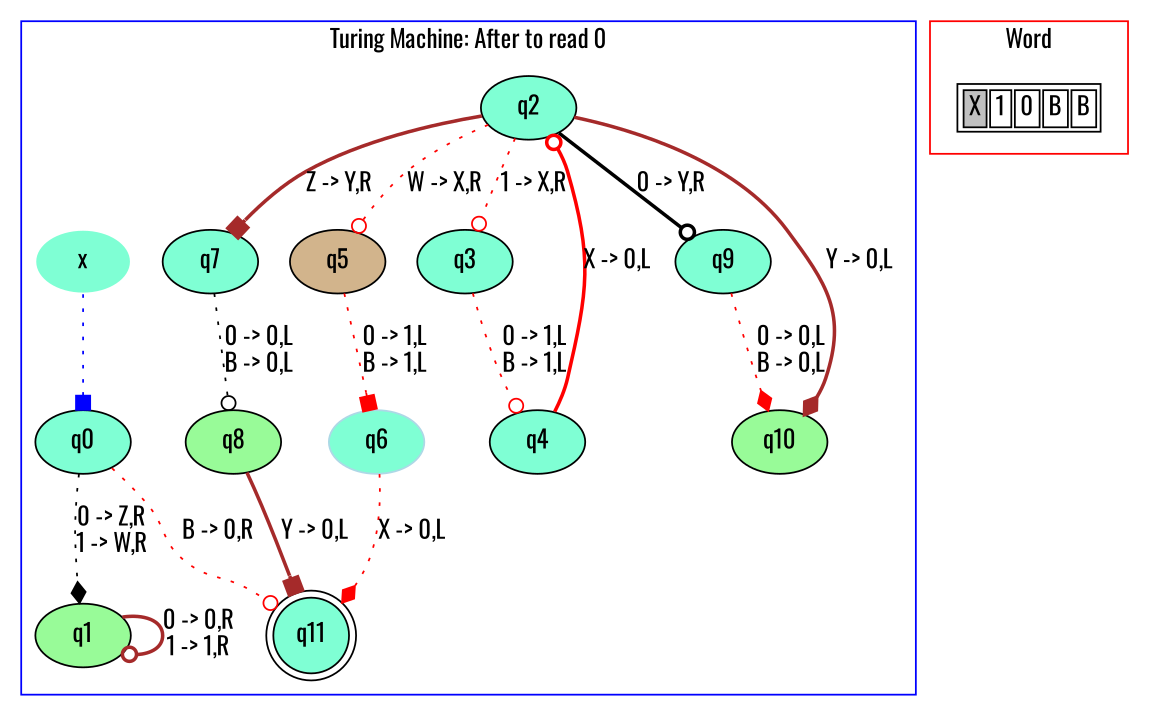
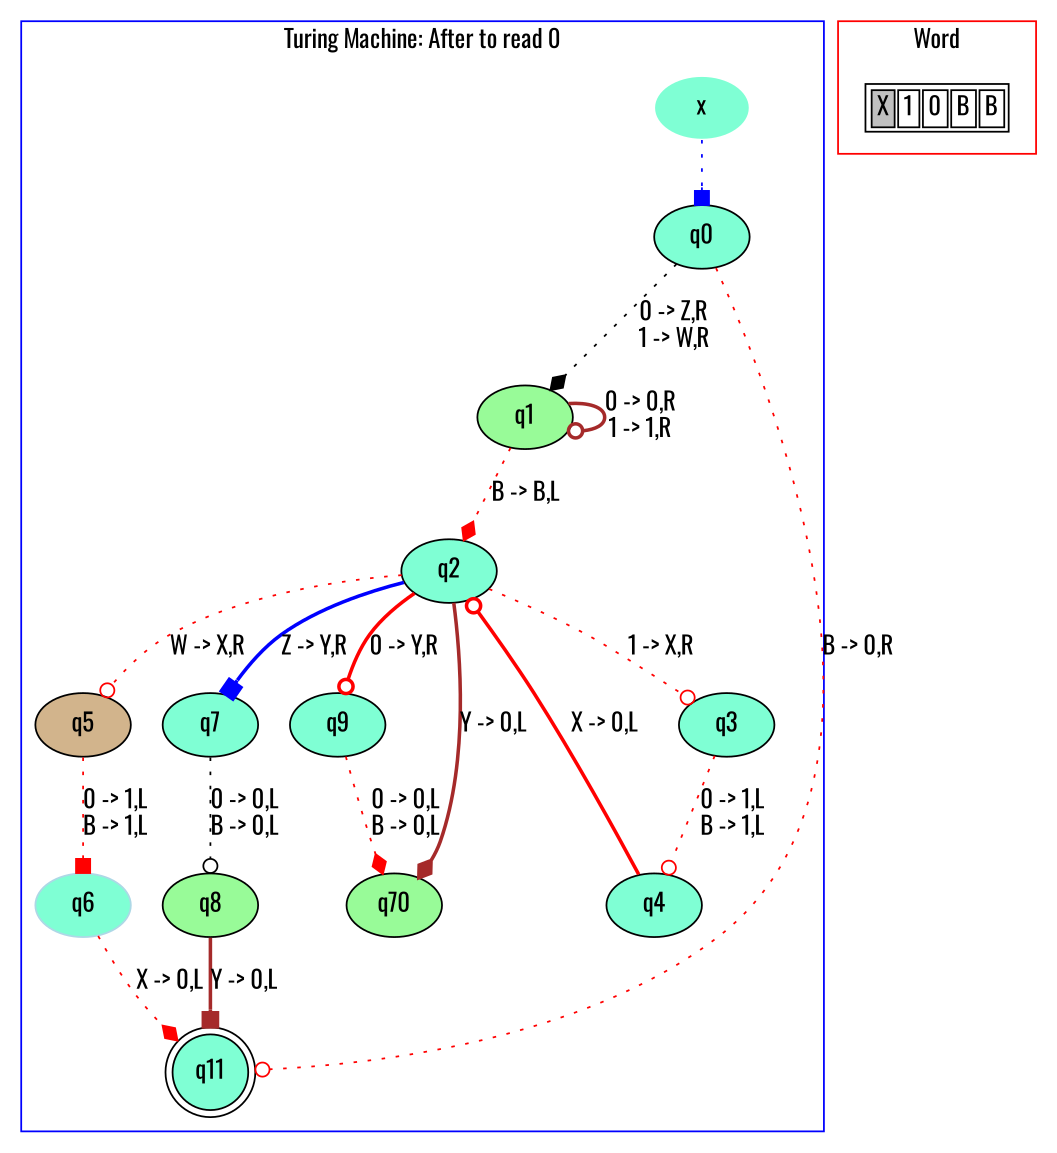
(355, 149) -> (311, 616)
(620, 180) -> (373, 630)
(780, 442) -> (394, 905)
none -> (492, 485)
